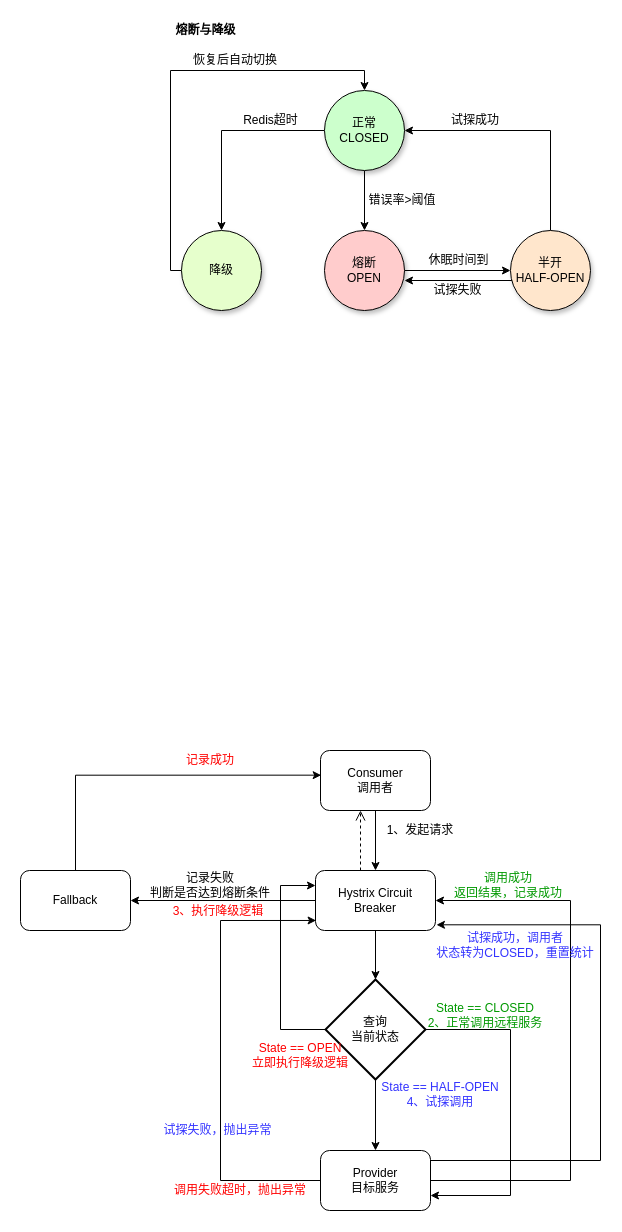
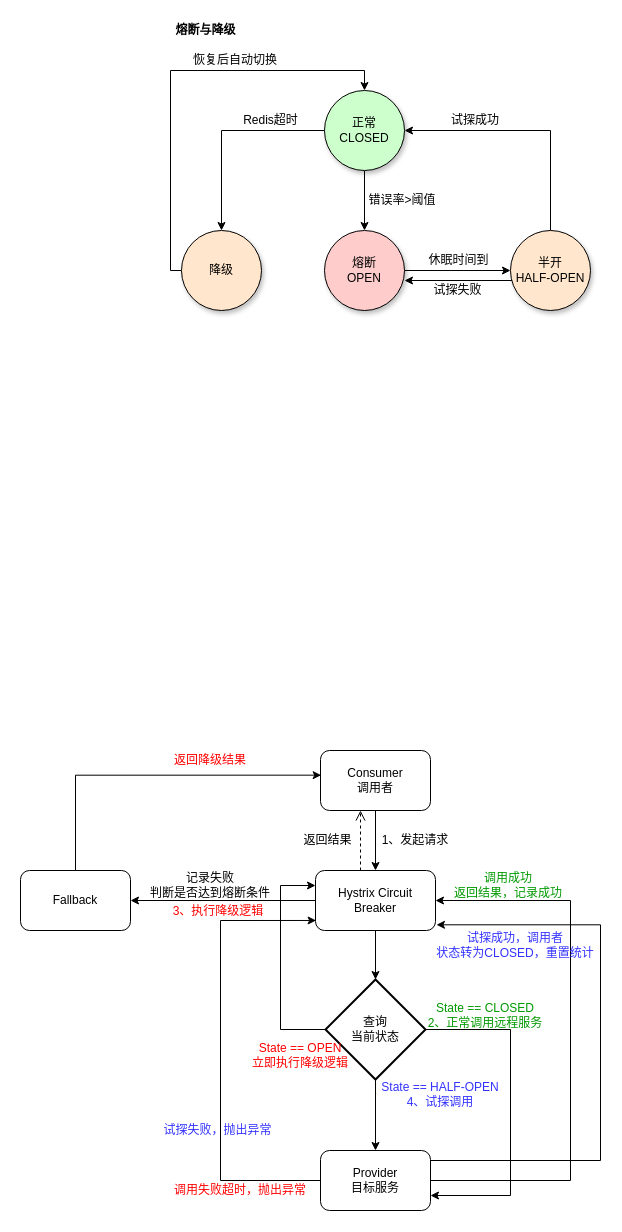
(222, 271) -> (222, 271)
(211, 761) -> (211, 761)
(421, 831) -> (416, 841)
none -> (328, 841)
